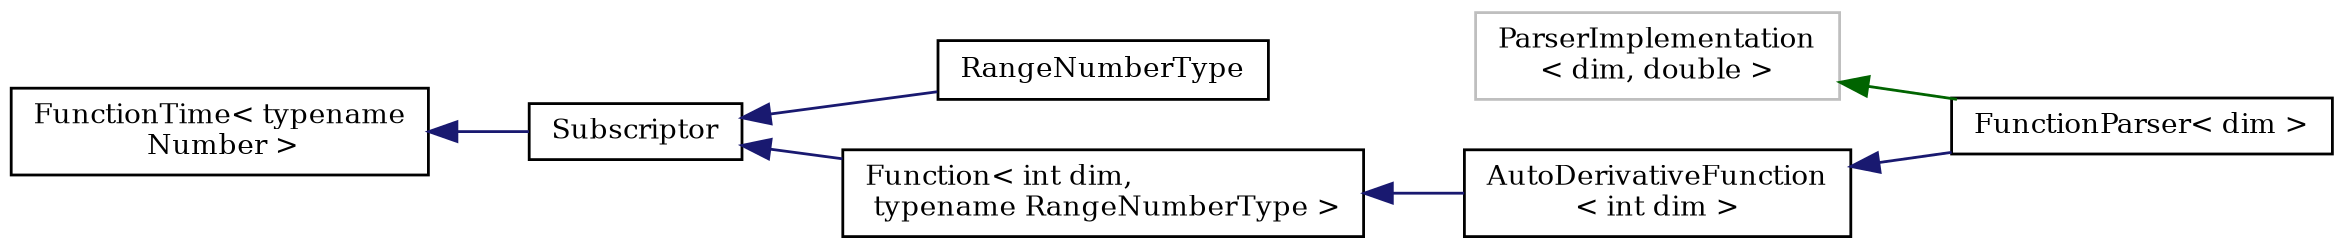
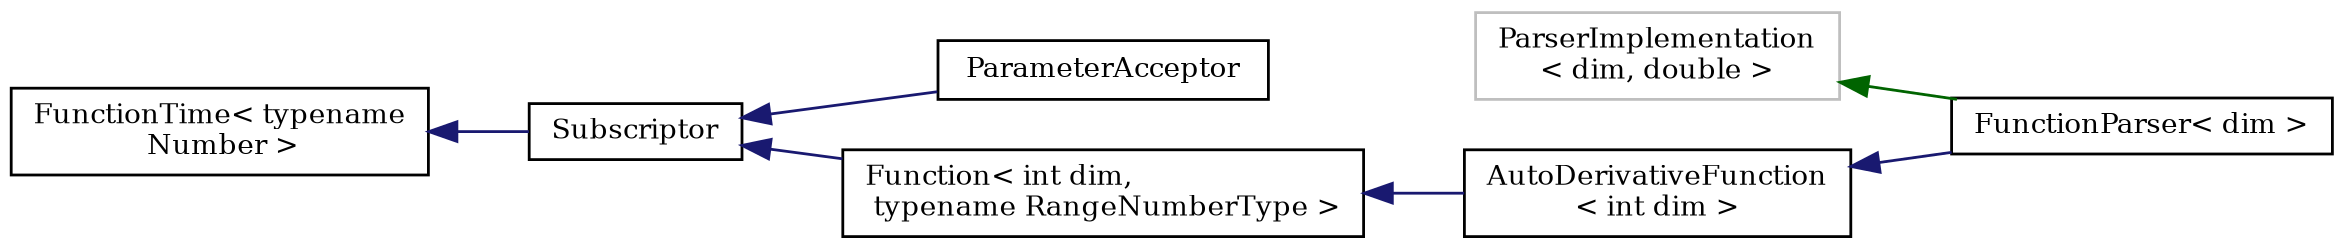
(1103, 70) -> (1103, 70)
